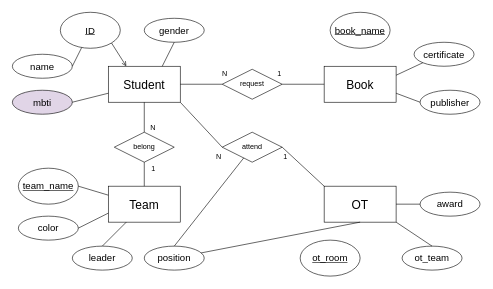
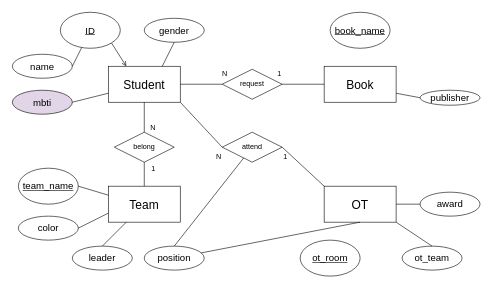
(444, 54) -> none
(409, 69) -> none
(450, 102) -> (450, 98)
